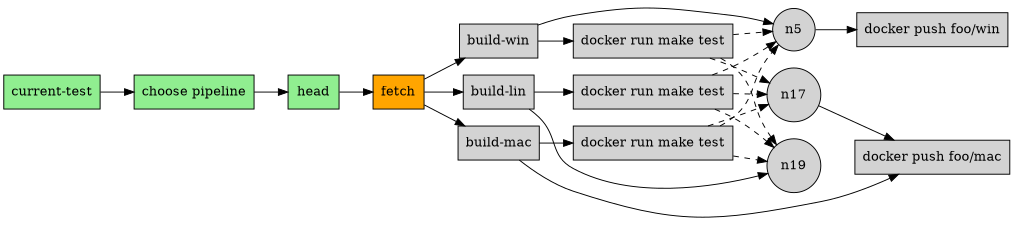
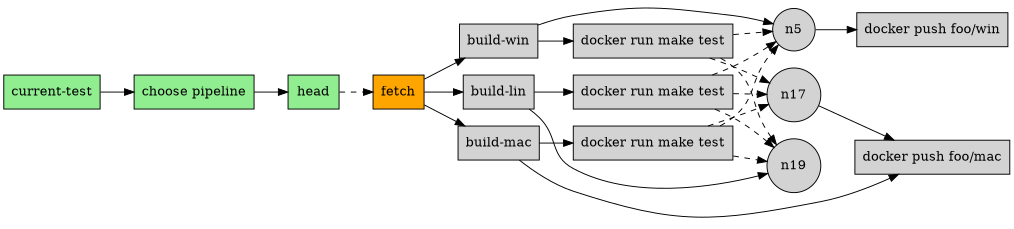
(351, 92) -> (351, 92)
